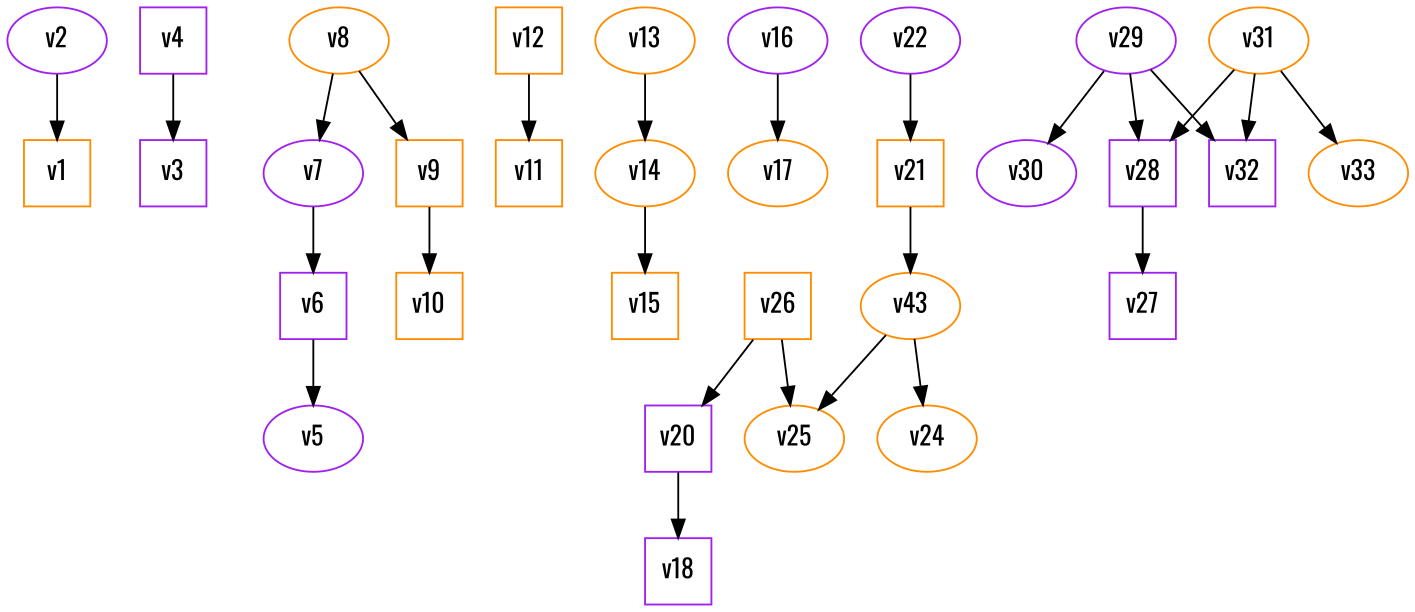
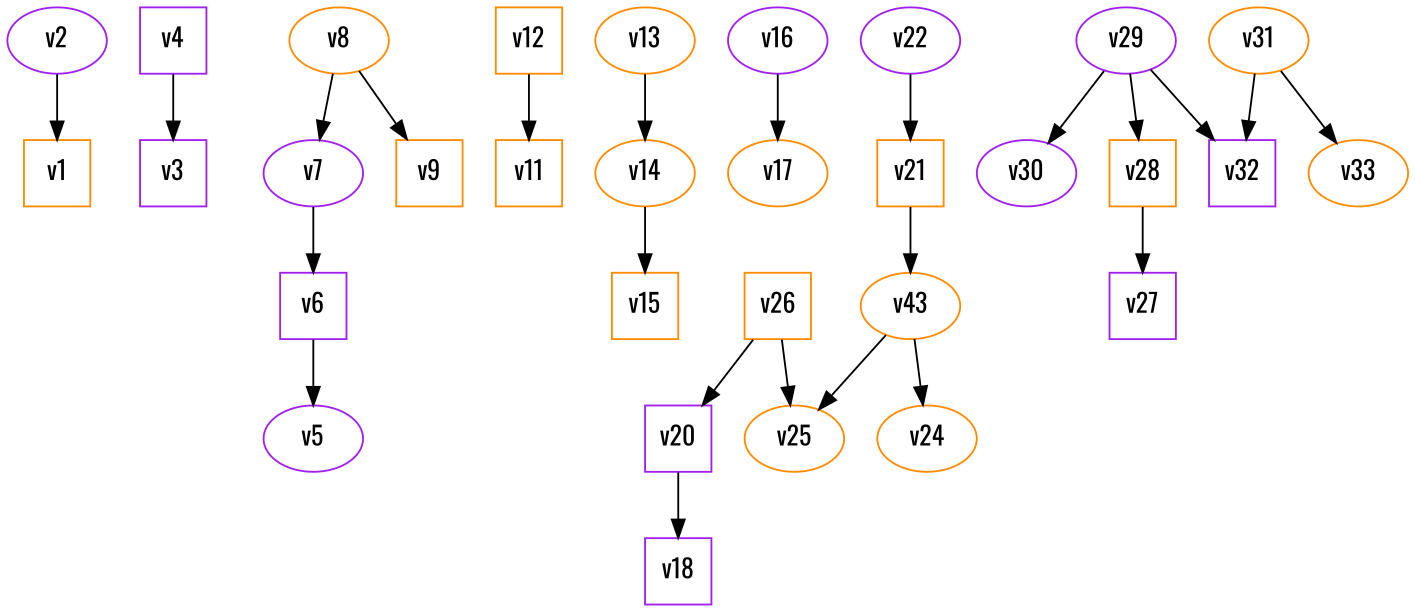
(1209, 98) -> none
(1143, 173) -> (1143, 173)
(429, 306) -> none
